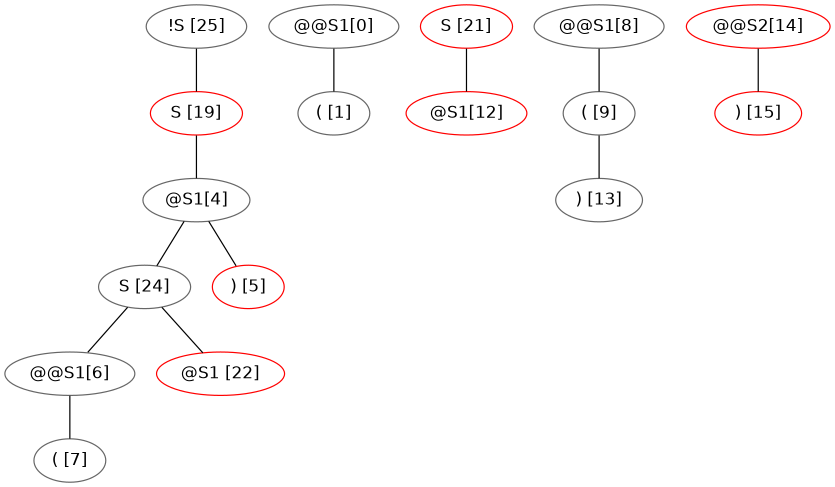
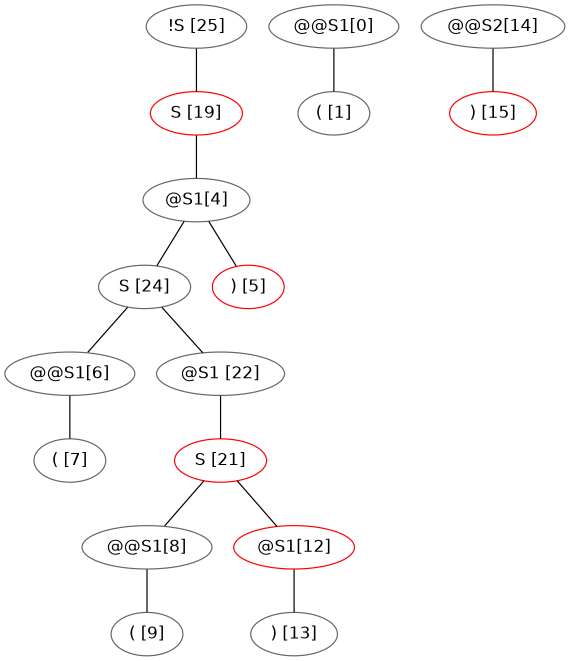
(758, 27) -> (493, 27)
(599, 157) -> (294, 591)
(221, 374) -> (221, 374)
none -> (221, 417)
none -> (184, 503)
